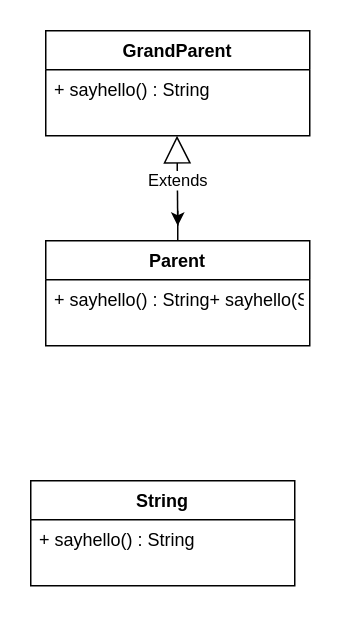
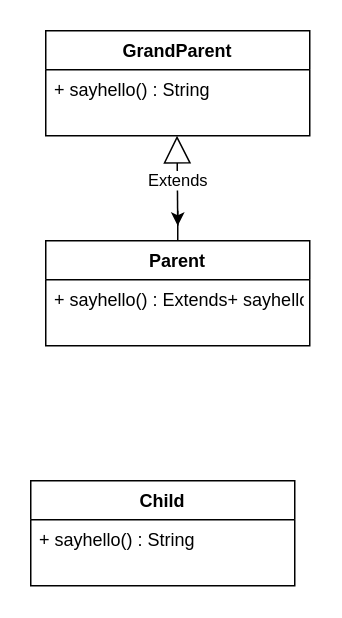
(258, 300) -> (265, 300)
(162, 501) -> (162, 501)
